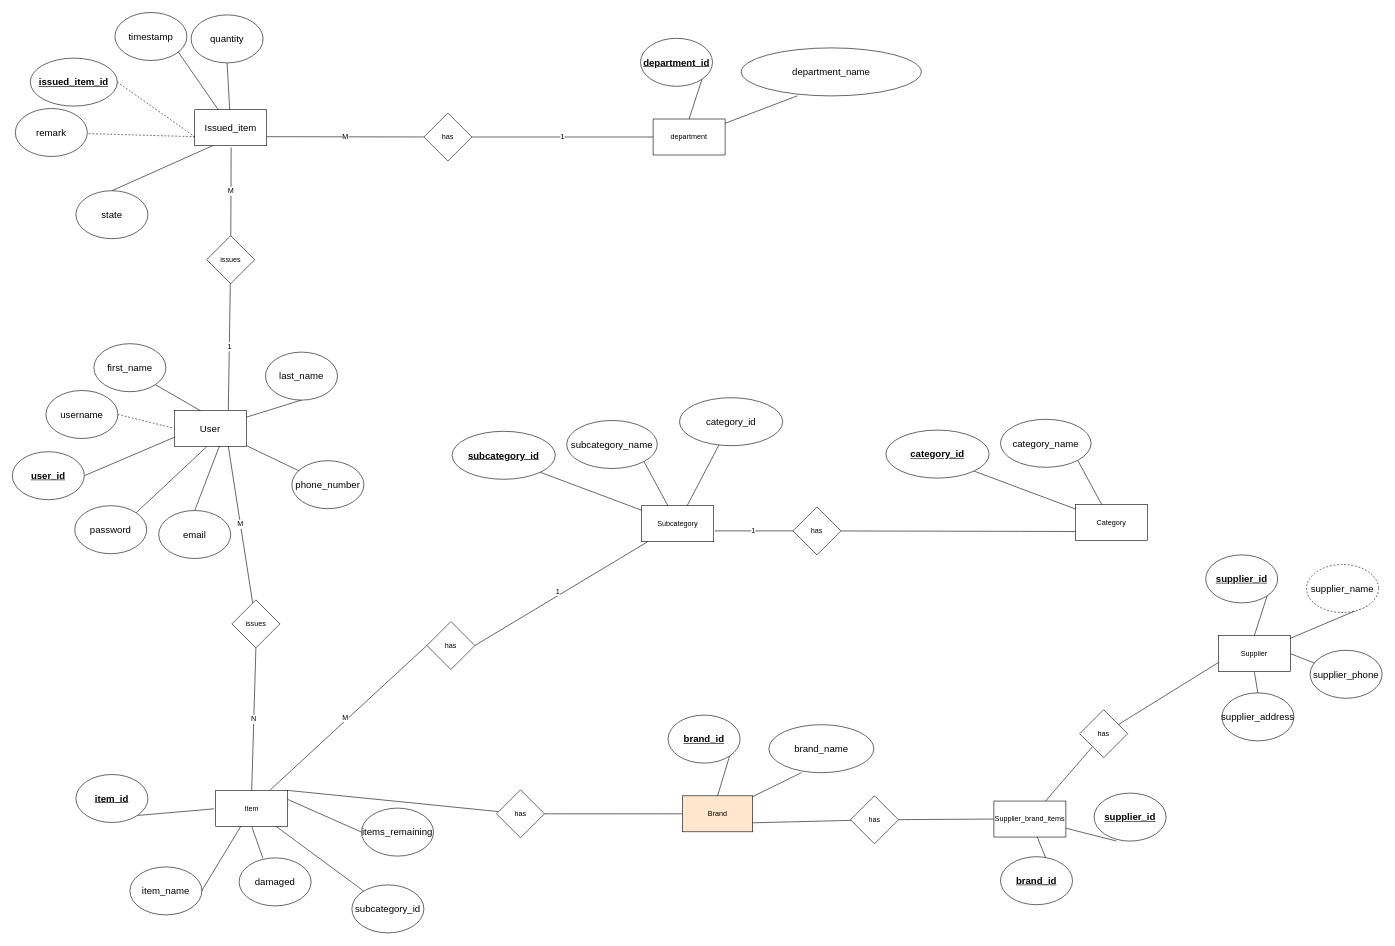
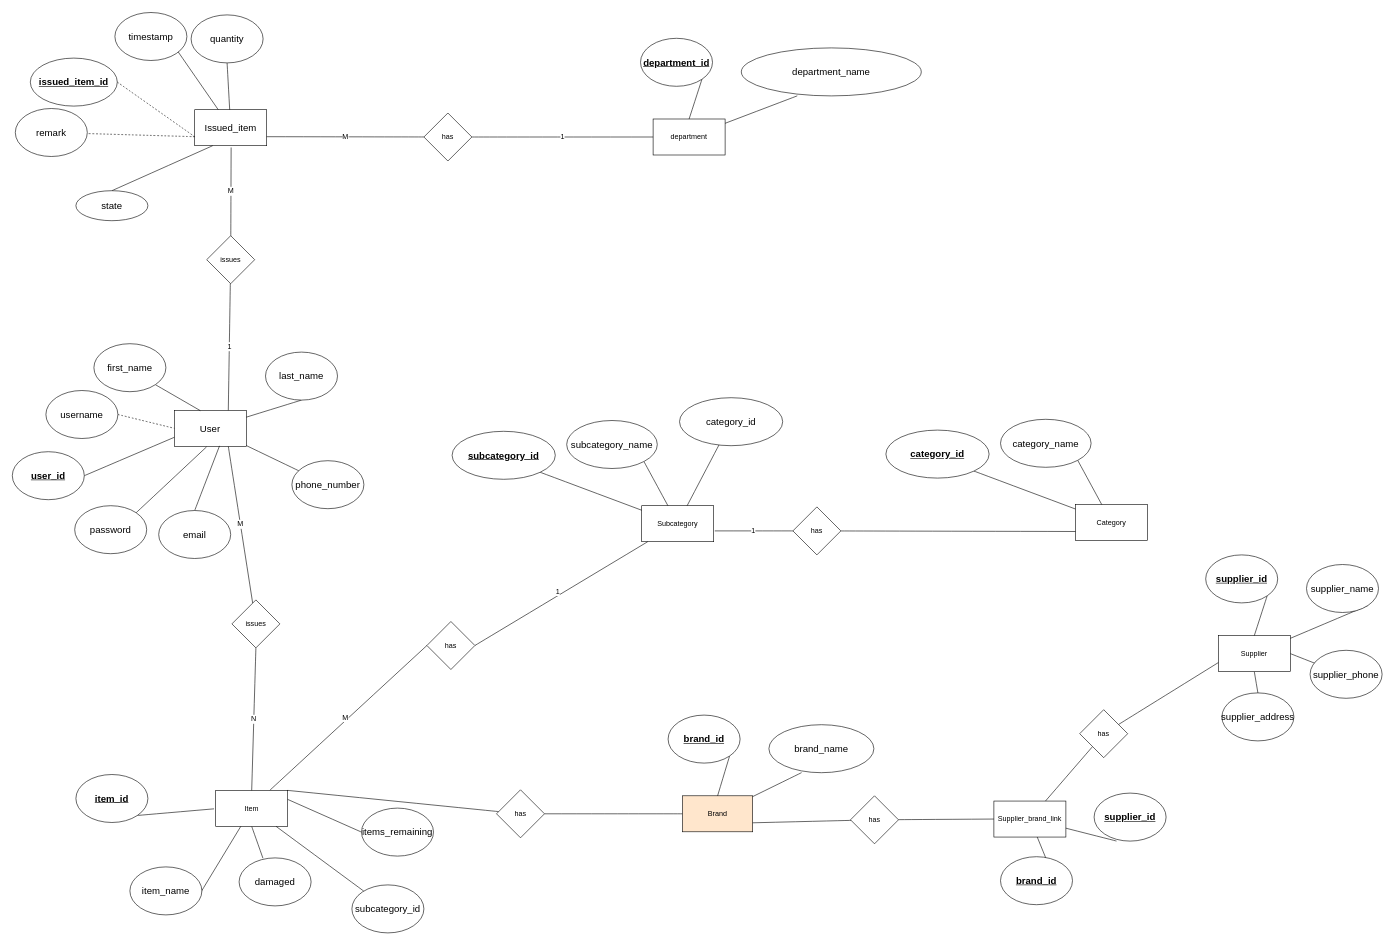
(112, 215) -> (112, 206)
(1343, 588) -> (1343, 588)
(1030, 819) -> (1030, 819)
